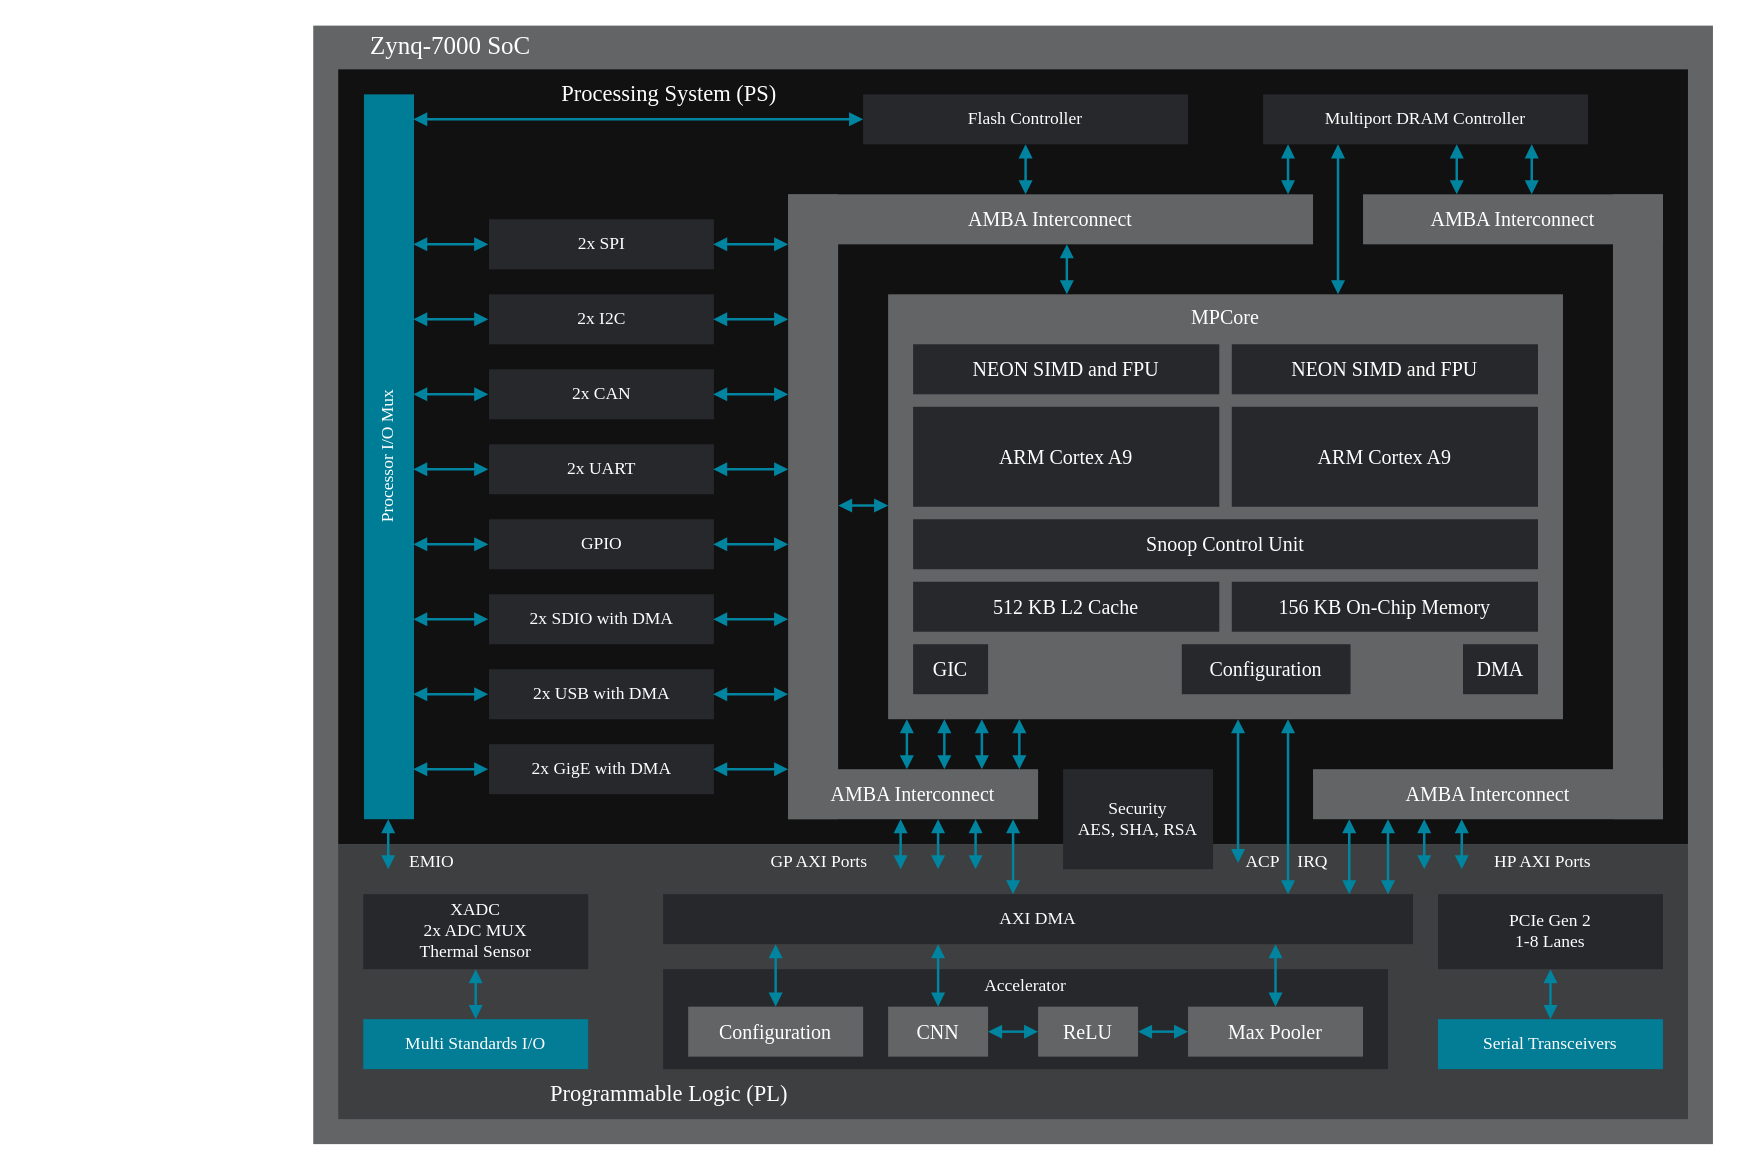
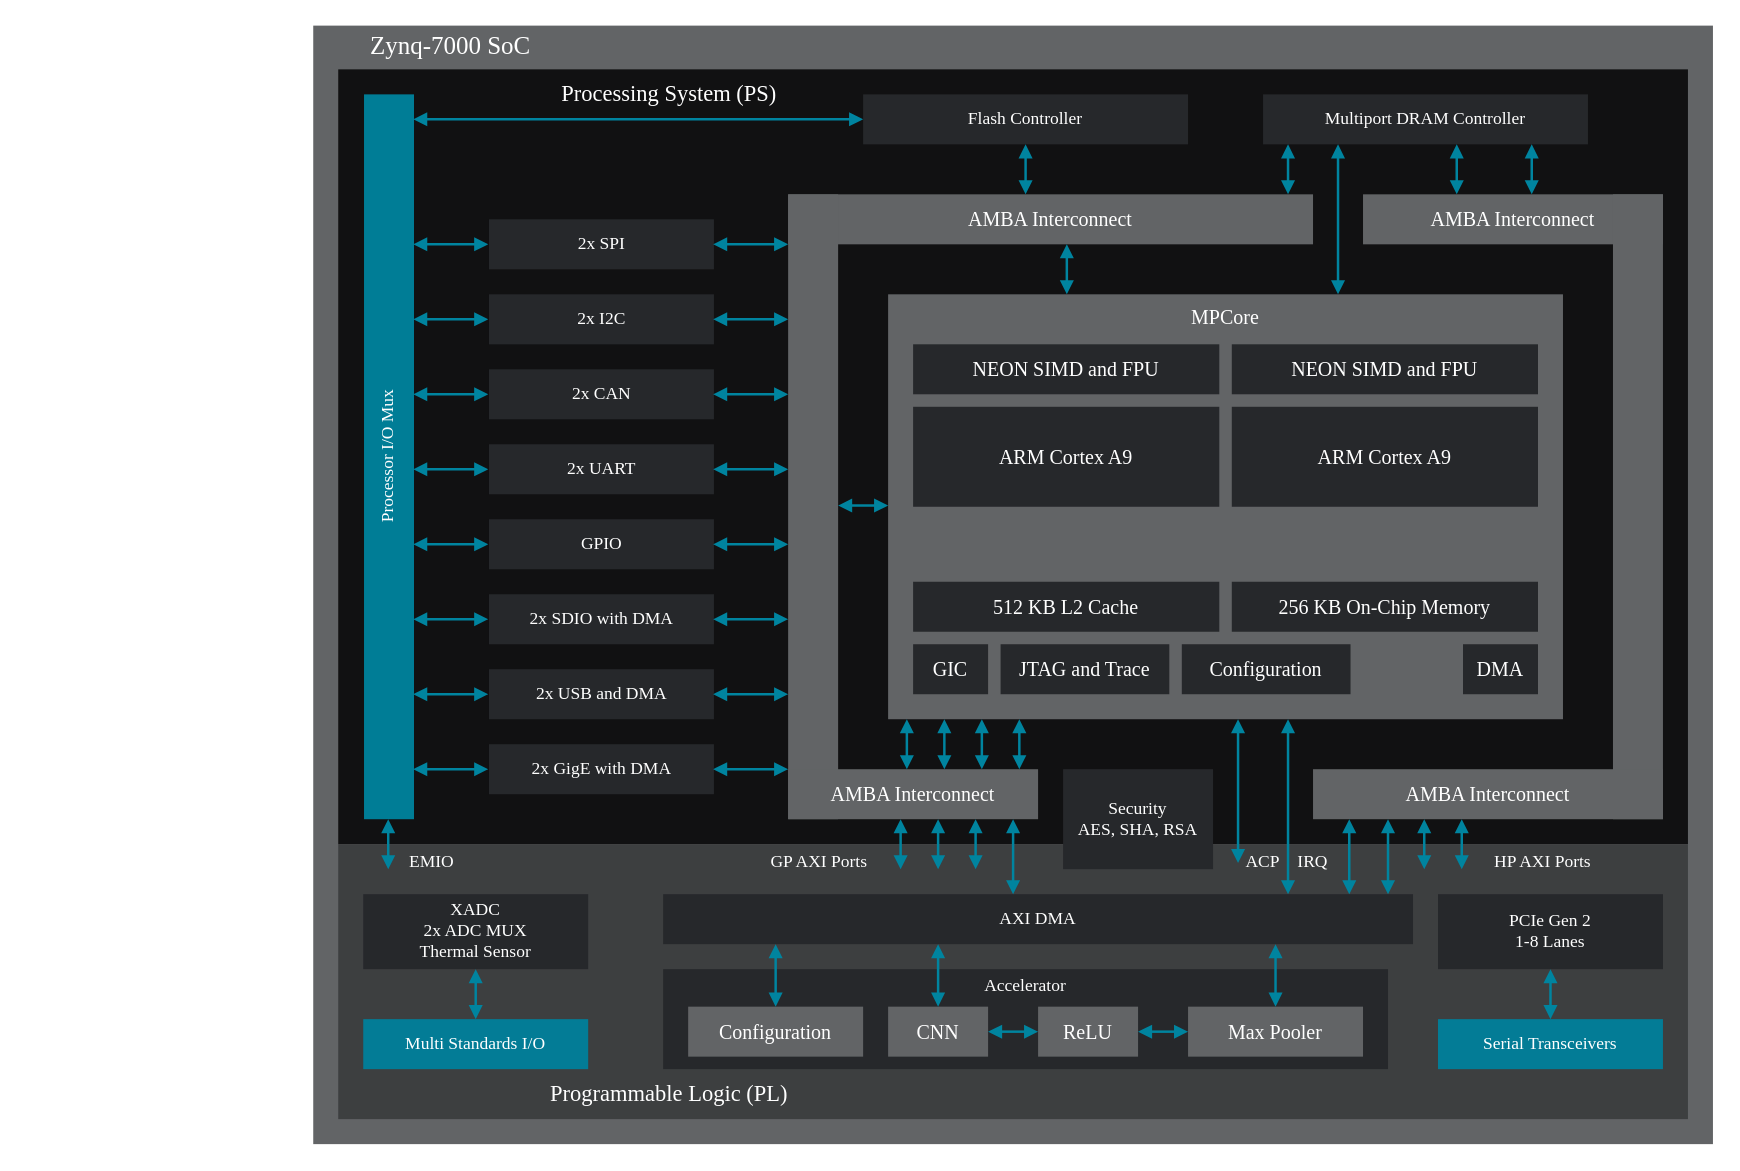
(1226, 544) -> none
(1385, 607) -> (1385, 607)
none -> (1085, 669)
(602, 694) -> (602, 694)
